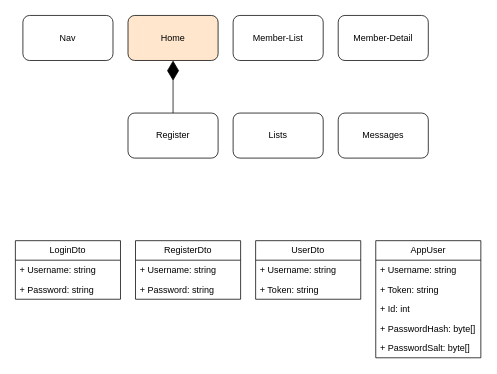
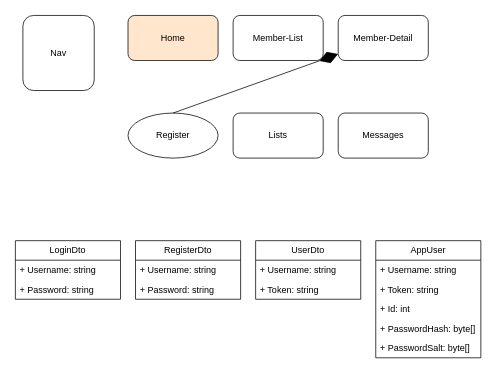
(68, 38) -> (59, 53)
(173, 112) -> (247, 87)
(173, 135) -> (173, 135)
